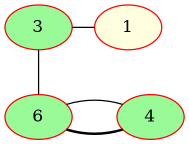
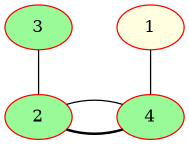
(83, 27) -> (151, 72)
(39, 117) -> (39, 117)
